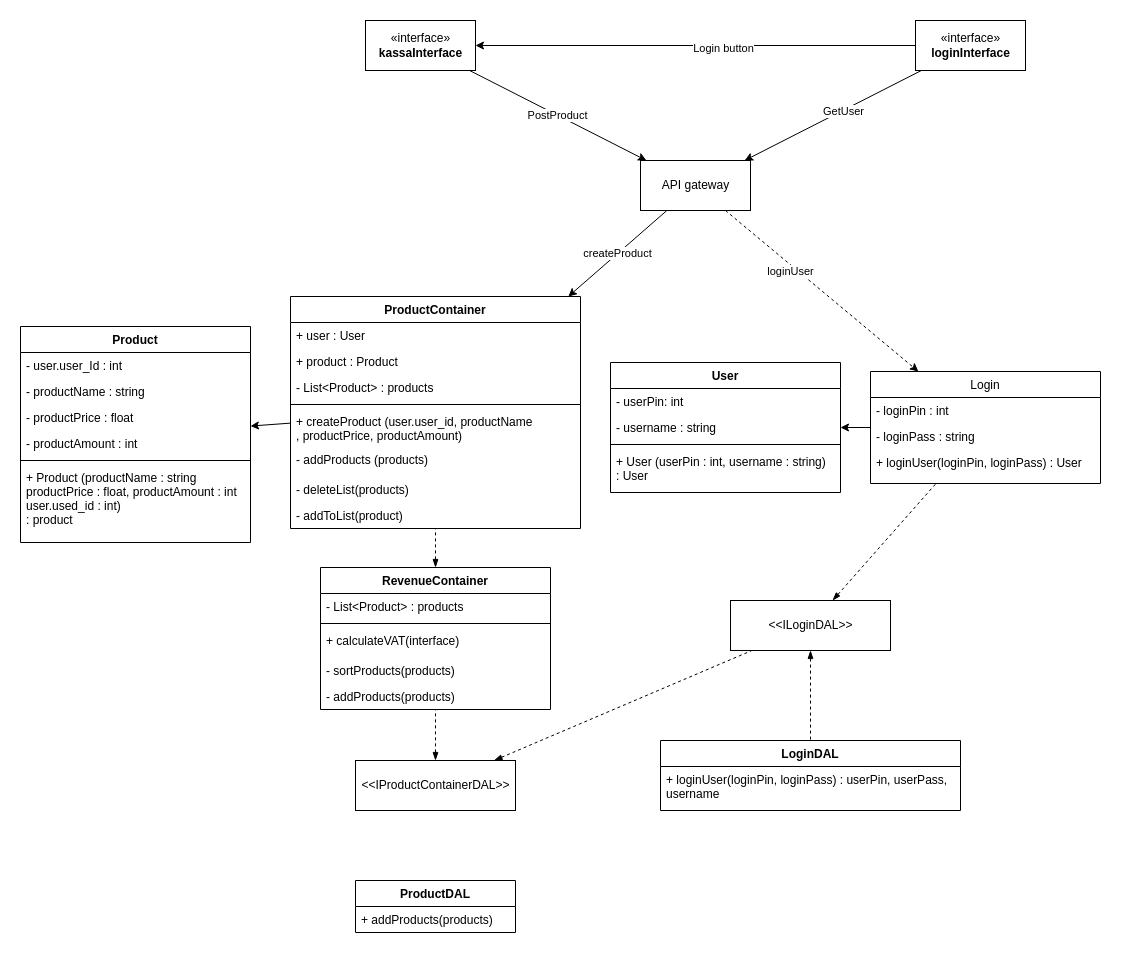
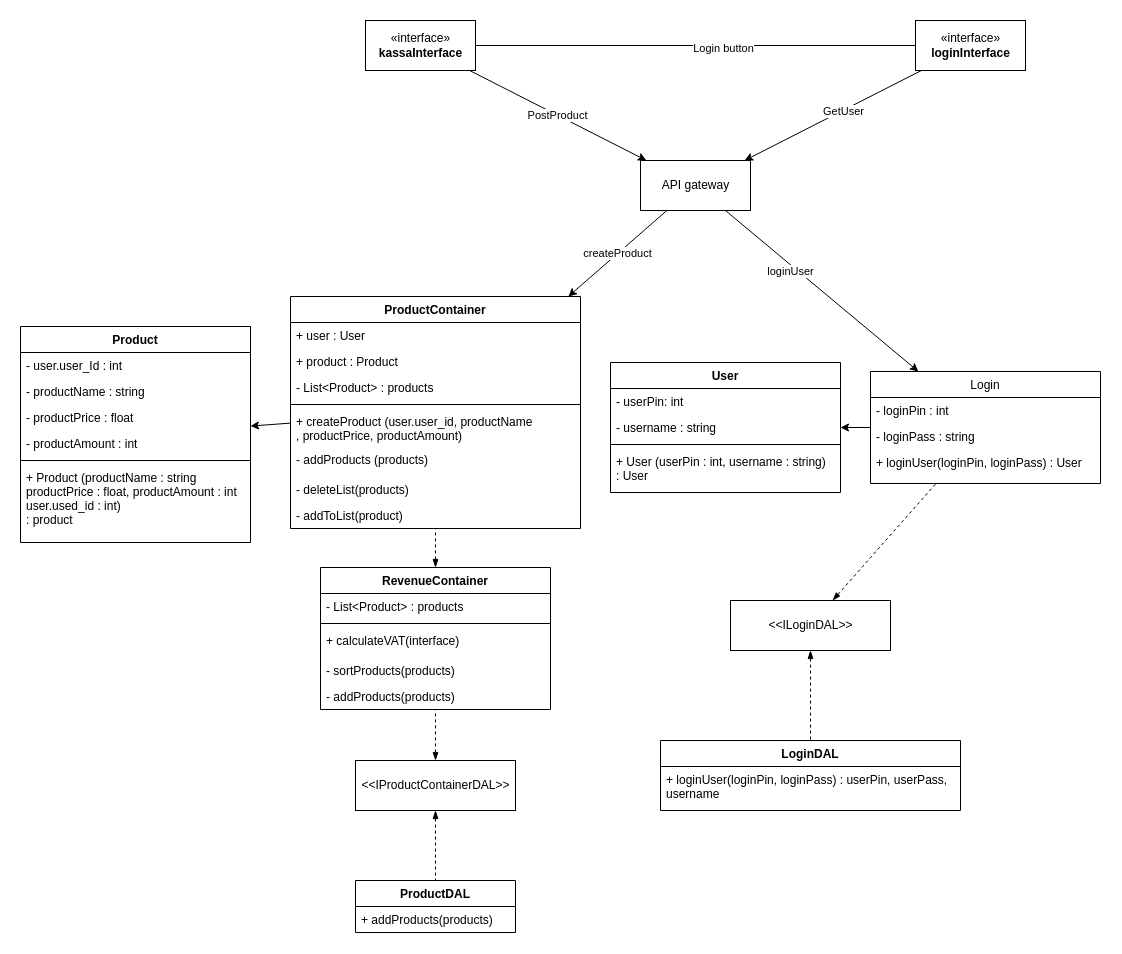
(484, 46) -> (481, 46)
(859, 322) -> (859, 322)
(627, 704) -> (436, 849)
